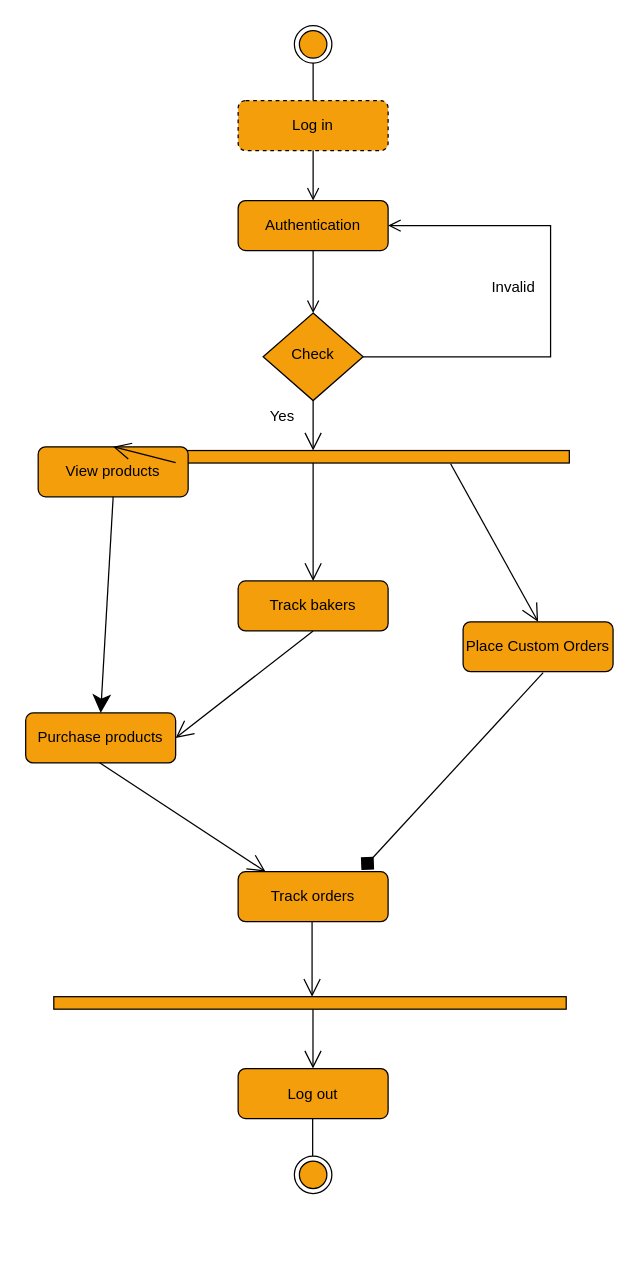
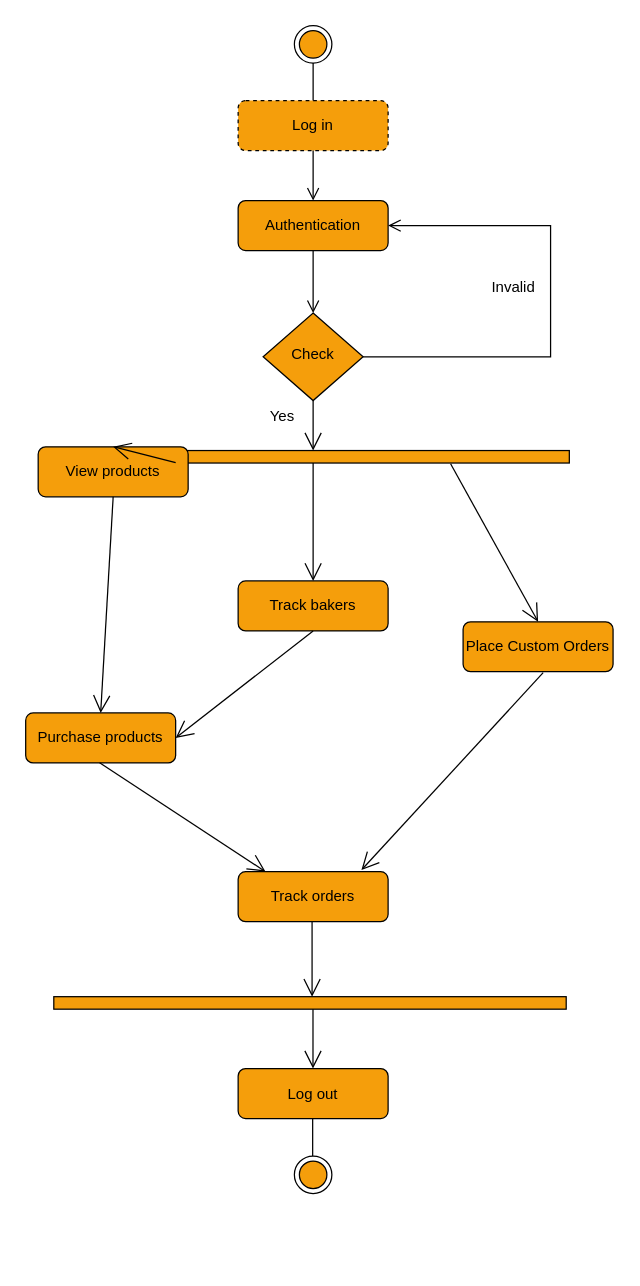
(102, 697) -> (101, 701)
(374, 857) -> (369, 862)
